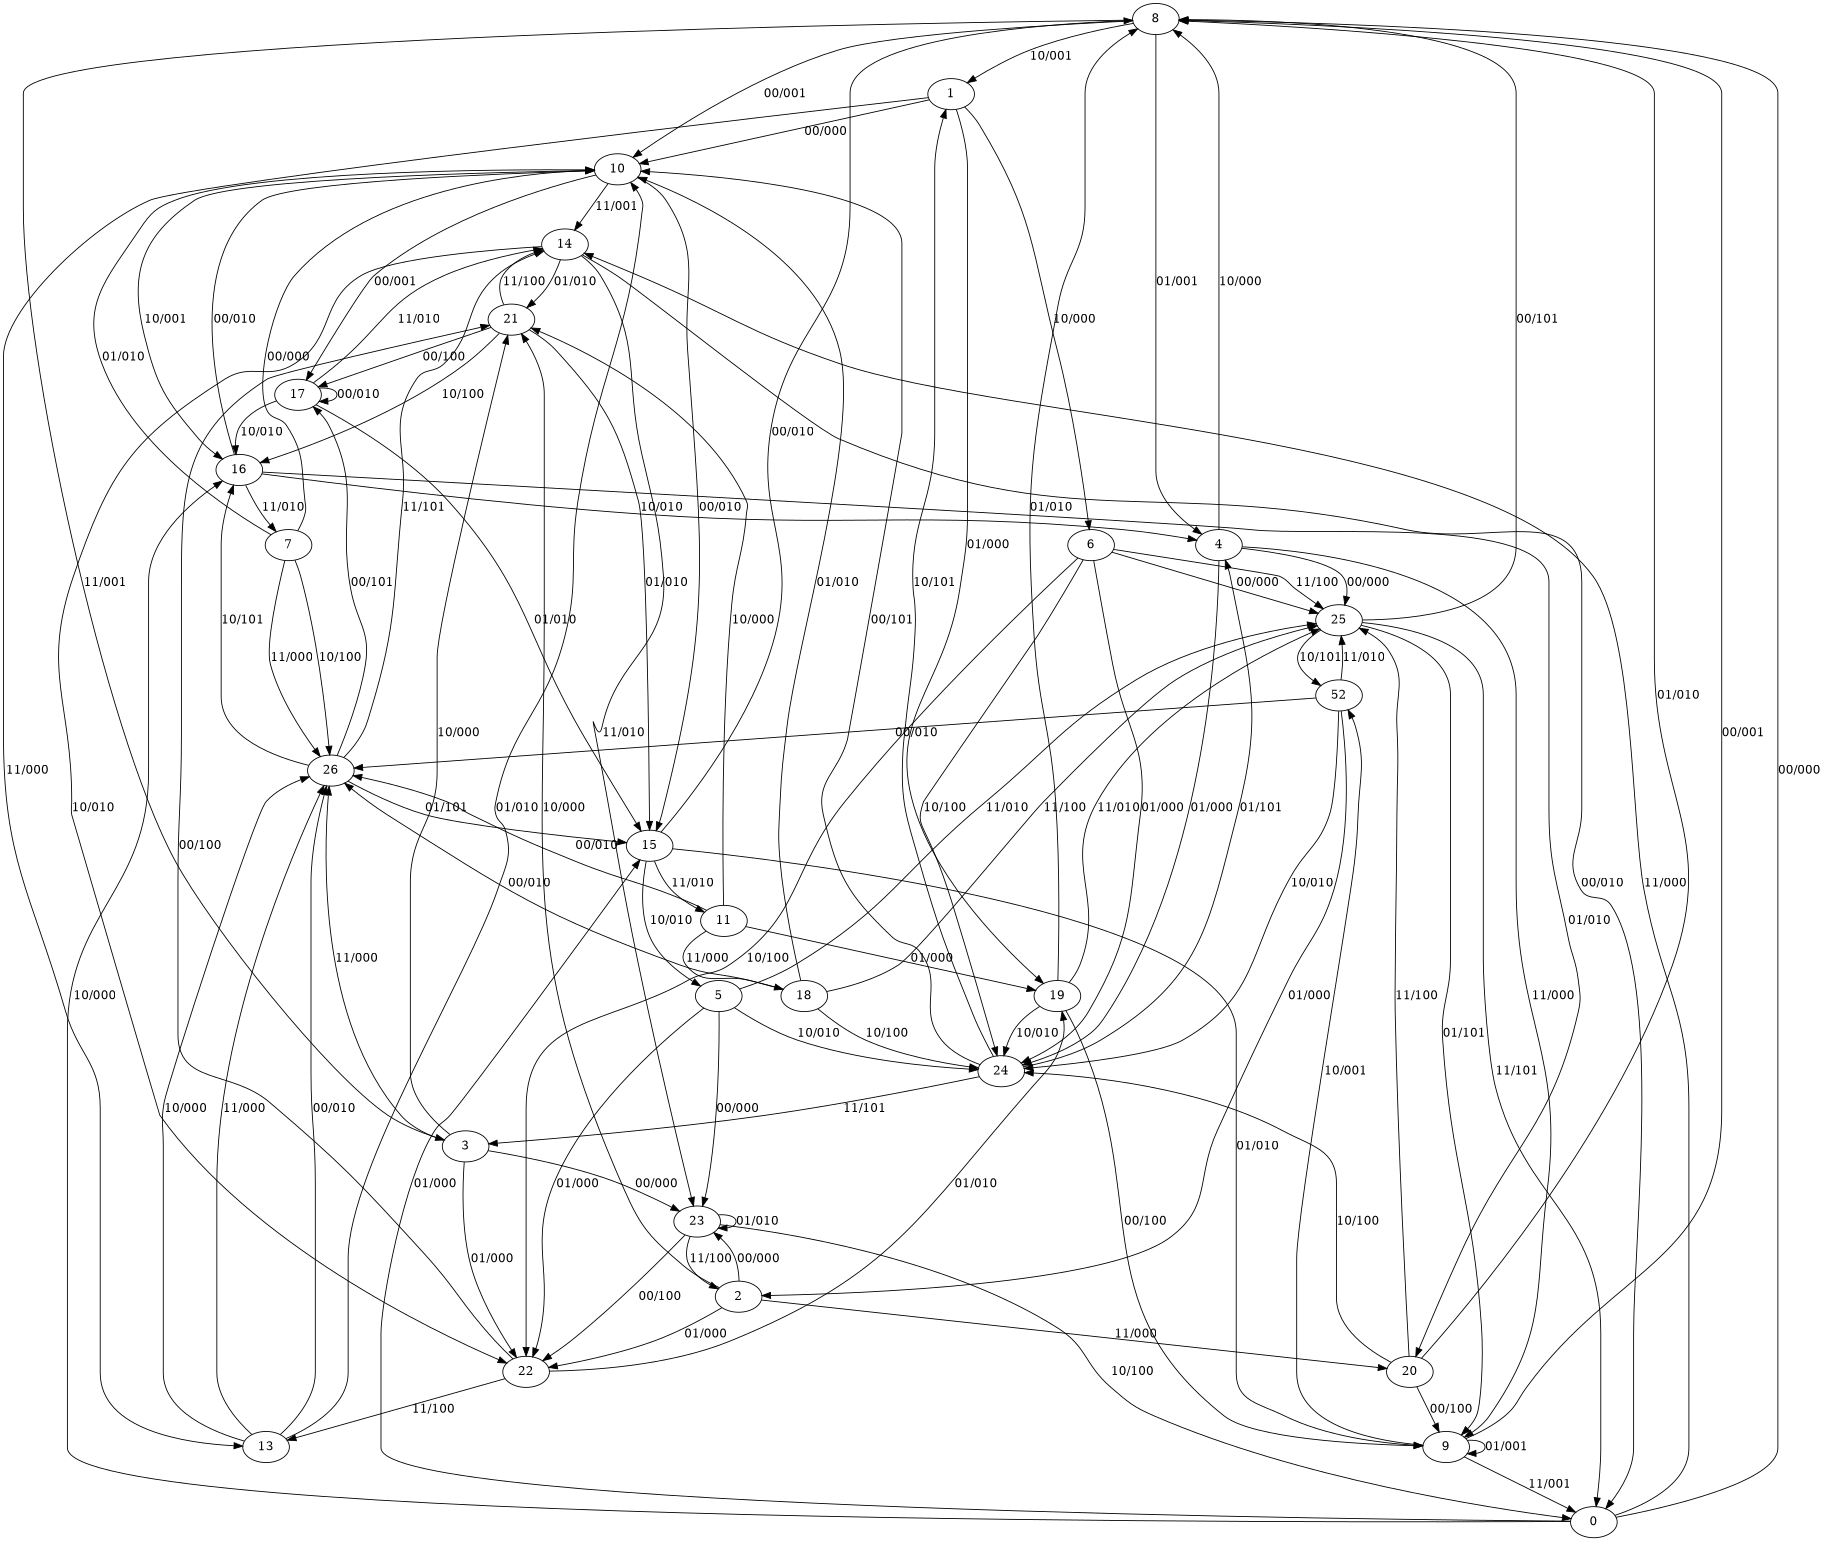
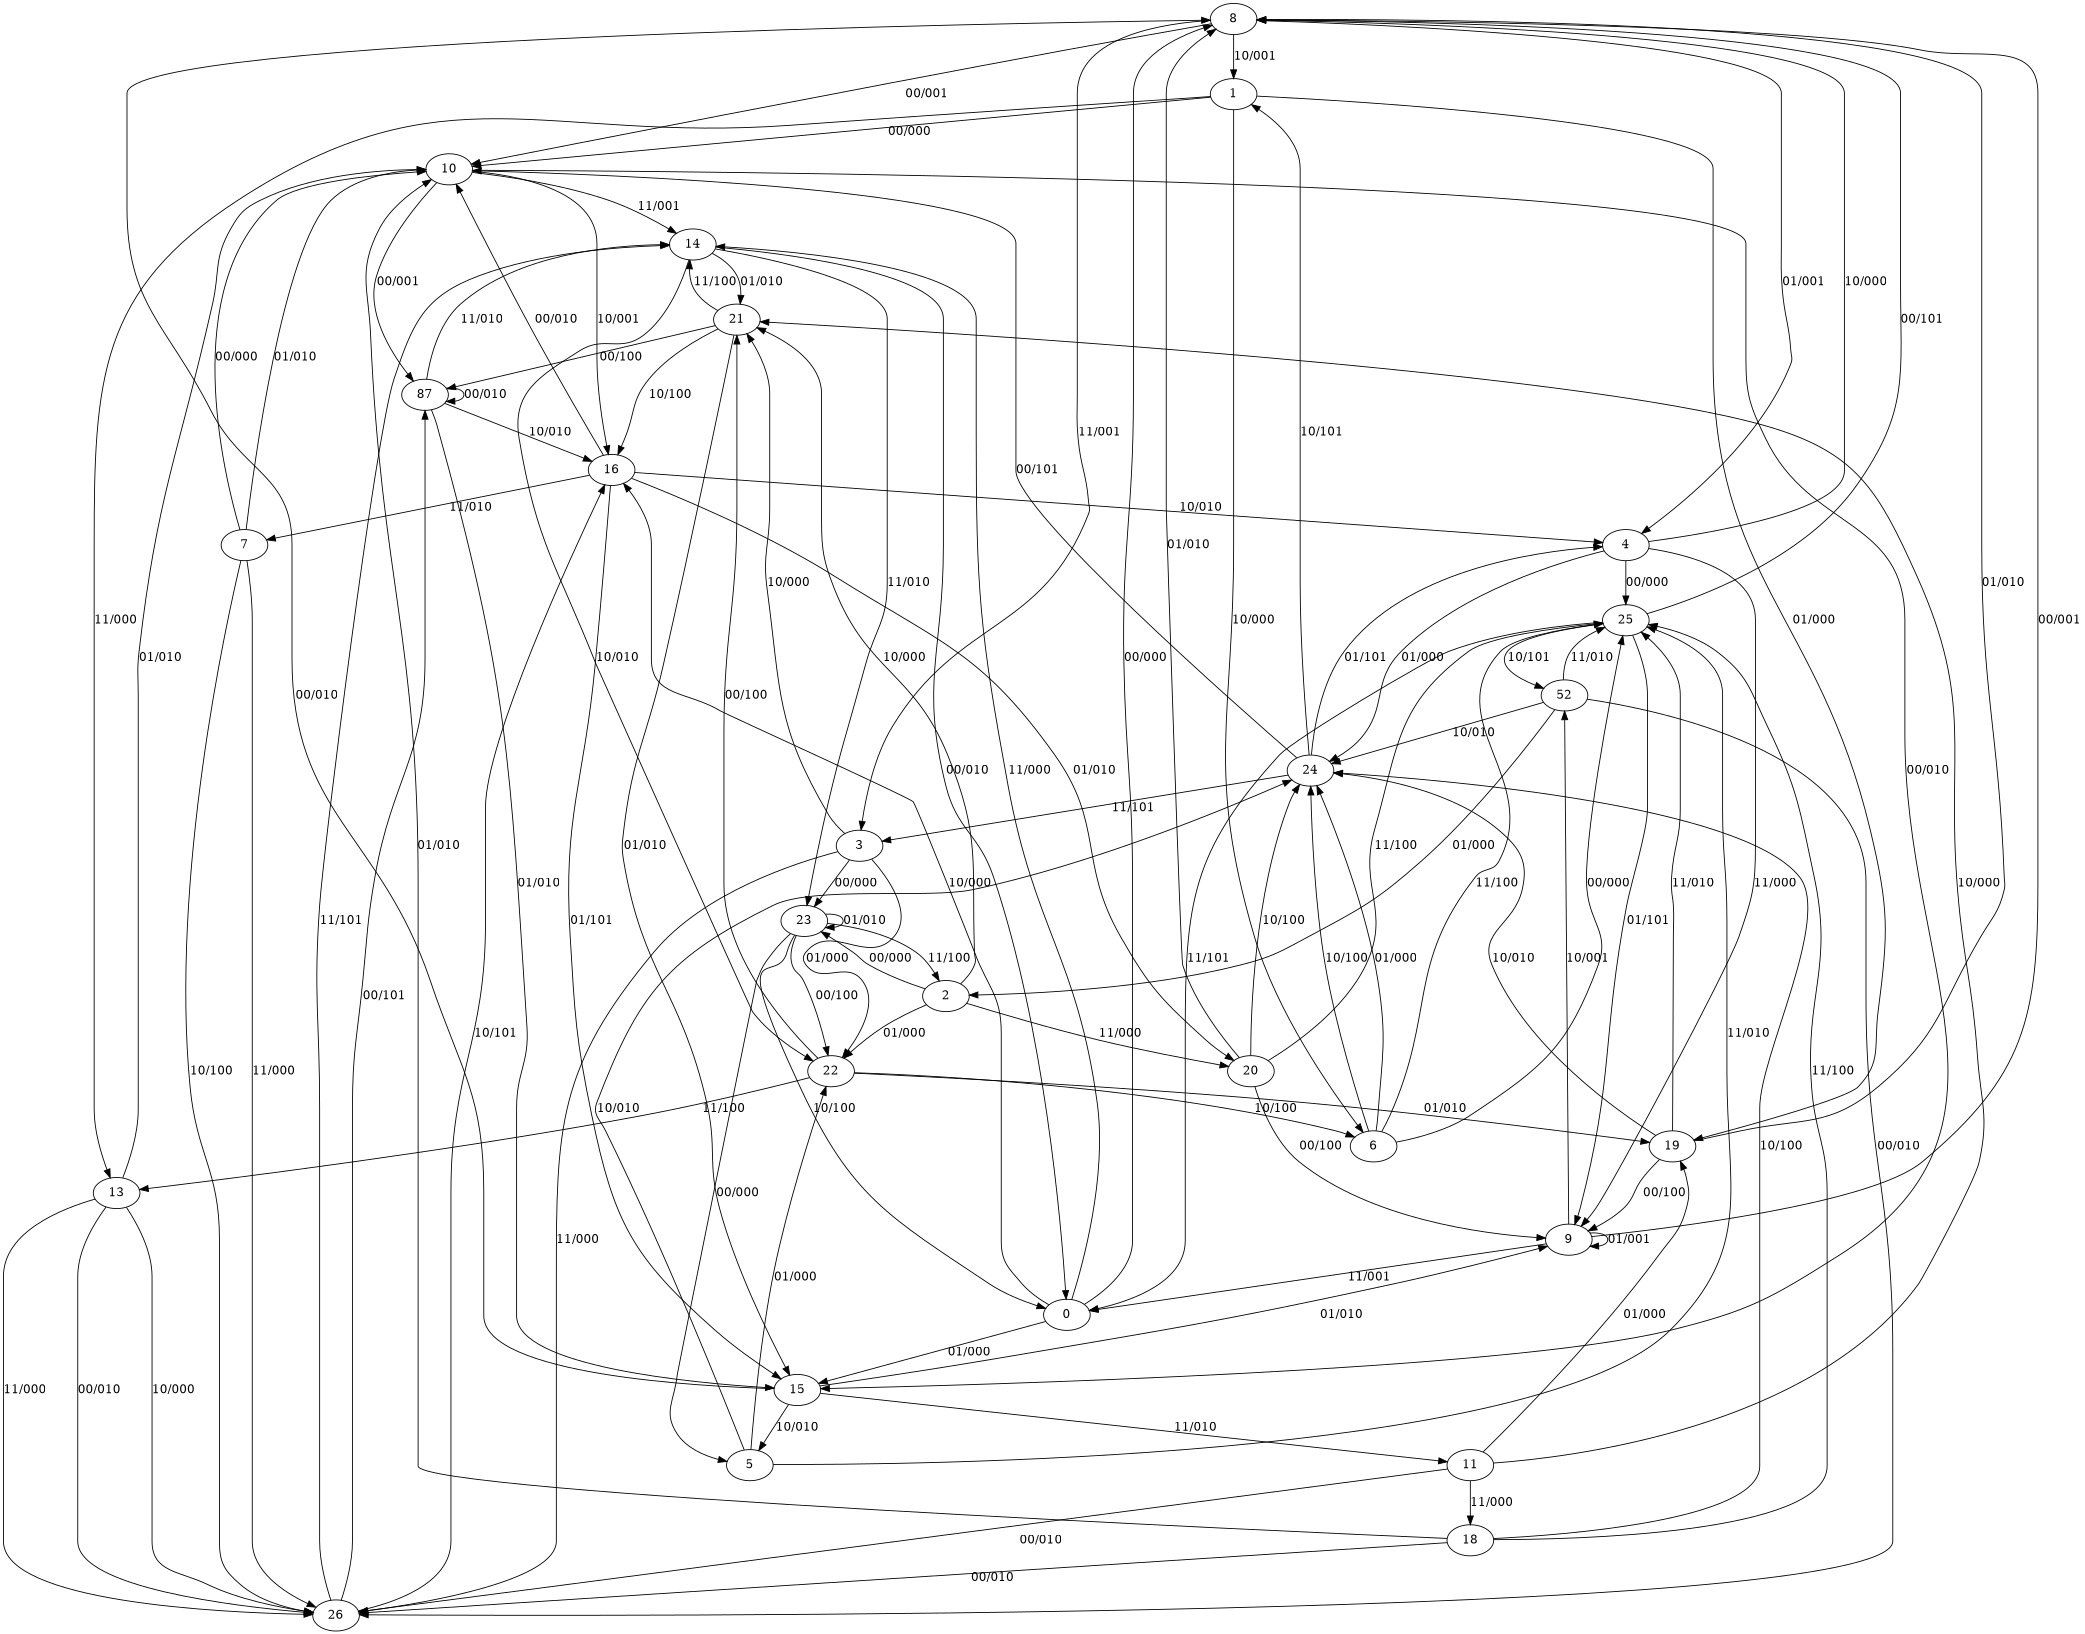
(298, 395) -> (425, 395)
(479, 825) -> (572, 964)
(743, 954) -> (1139, 1096)
(717, 1105) -> (712, 1203)
